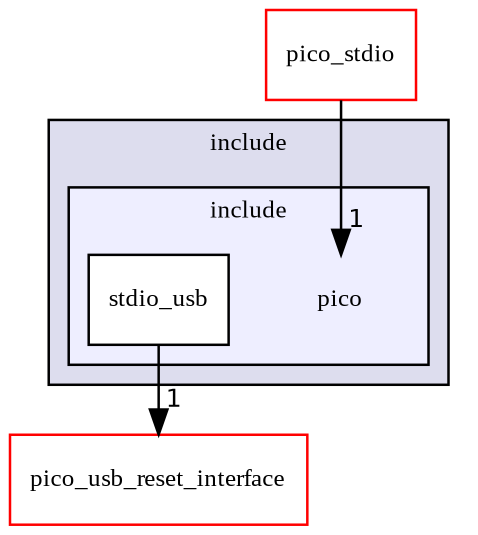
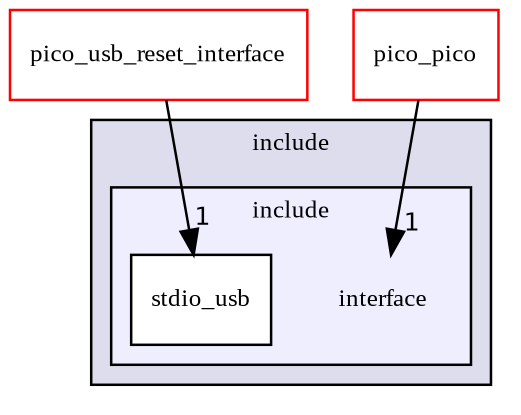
(341, 55) -> (426, 55)
(341, 300) -> (384, 300)
(159, 378) -> (178, 165)
